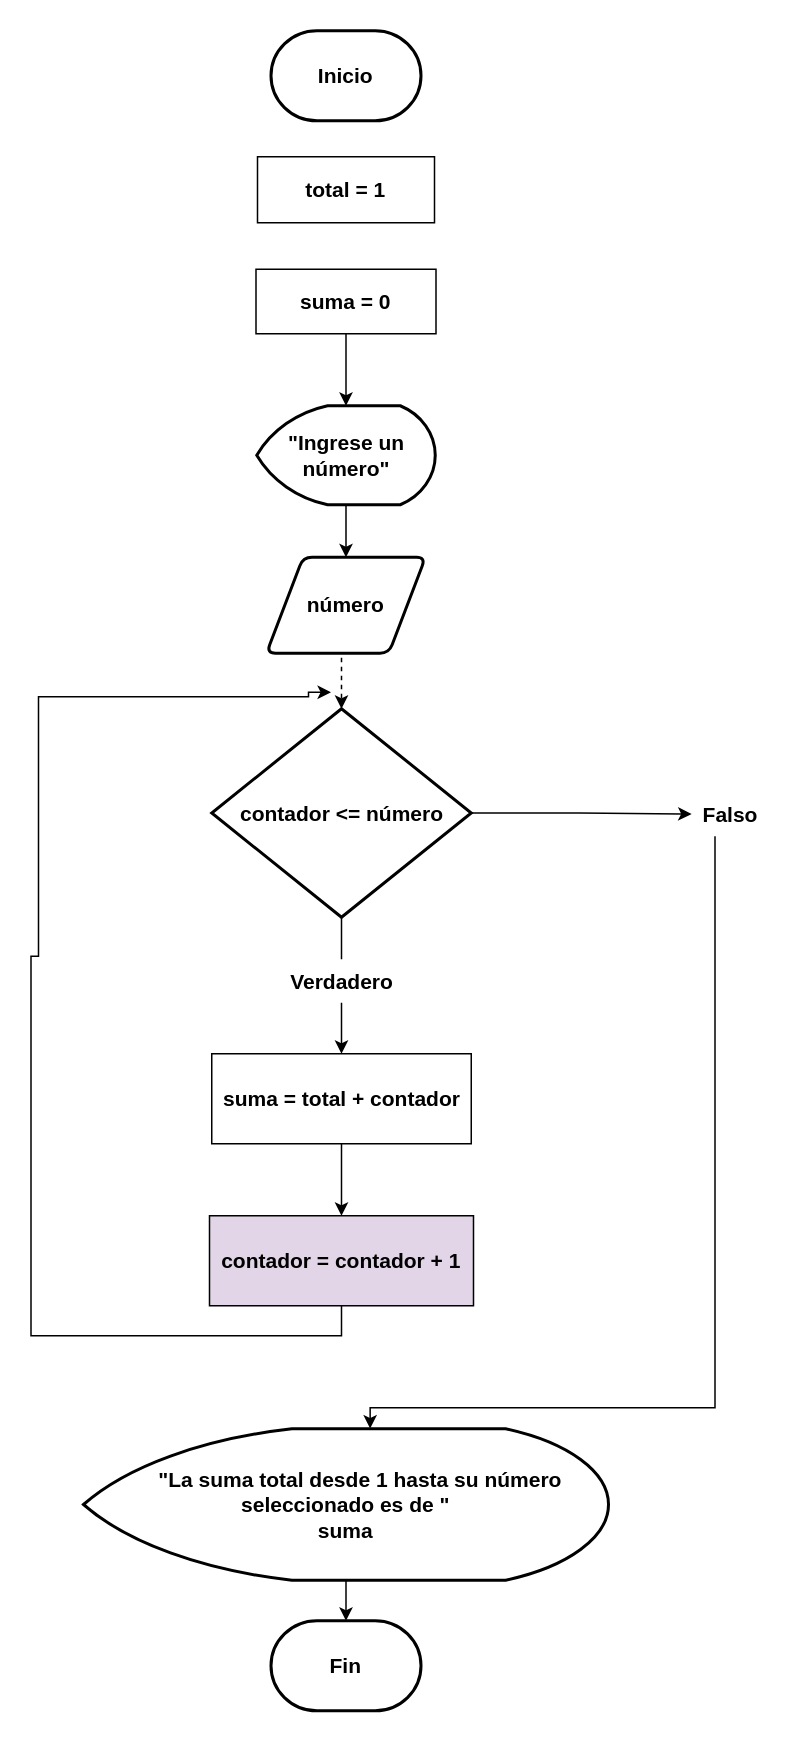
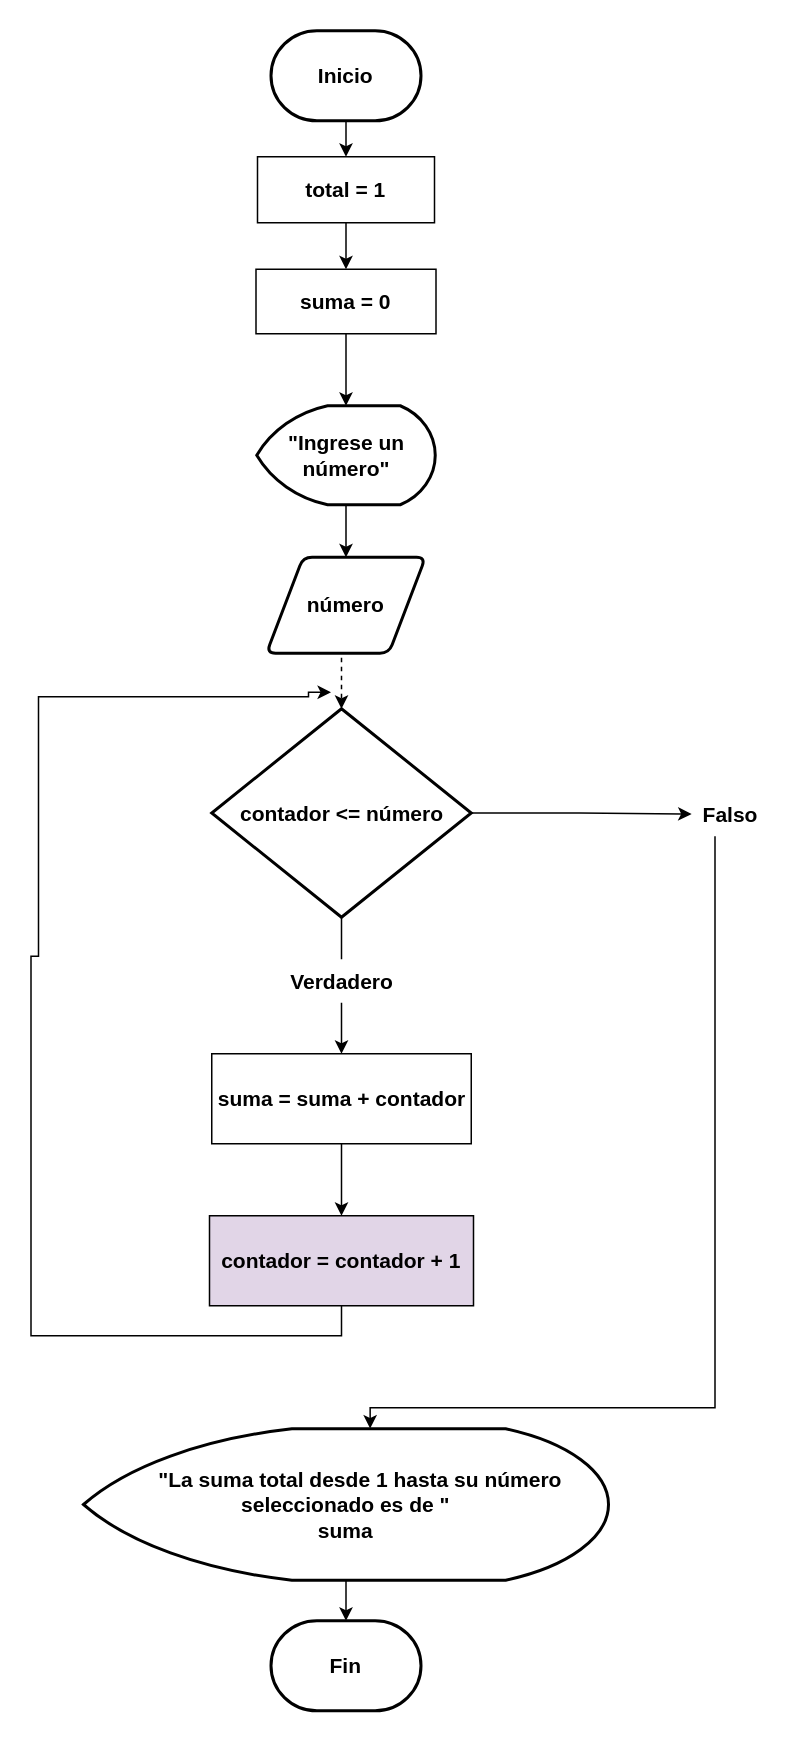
none -> (346, 134)
none -> (346, 241)
(342, 1099) -> (342, 1099)
